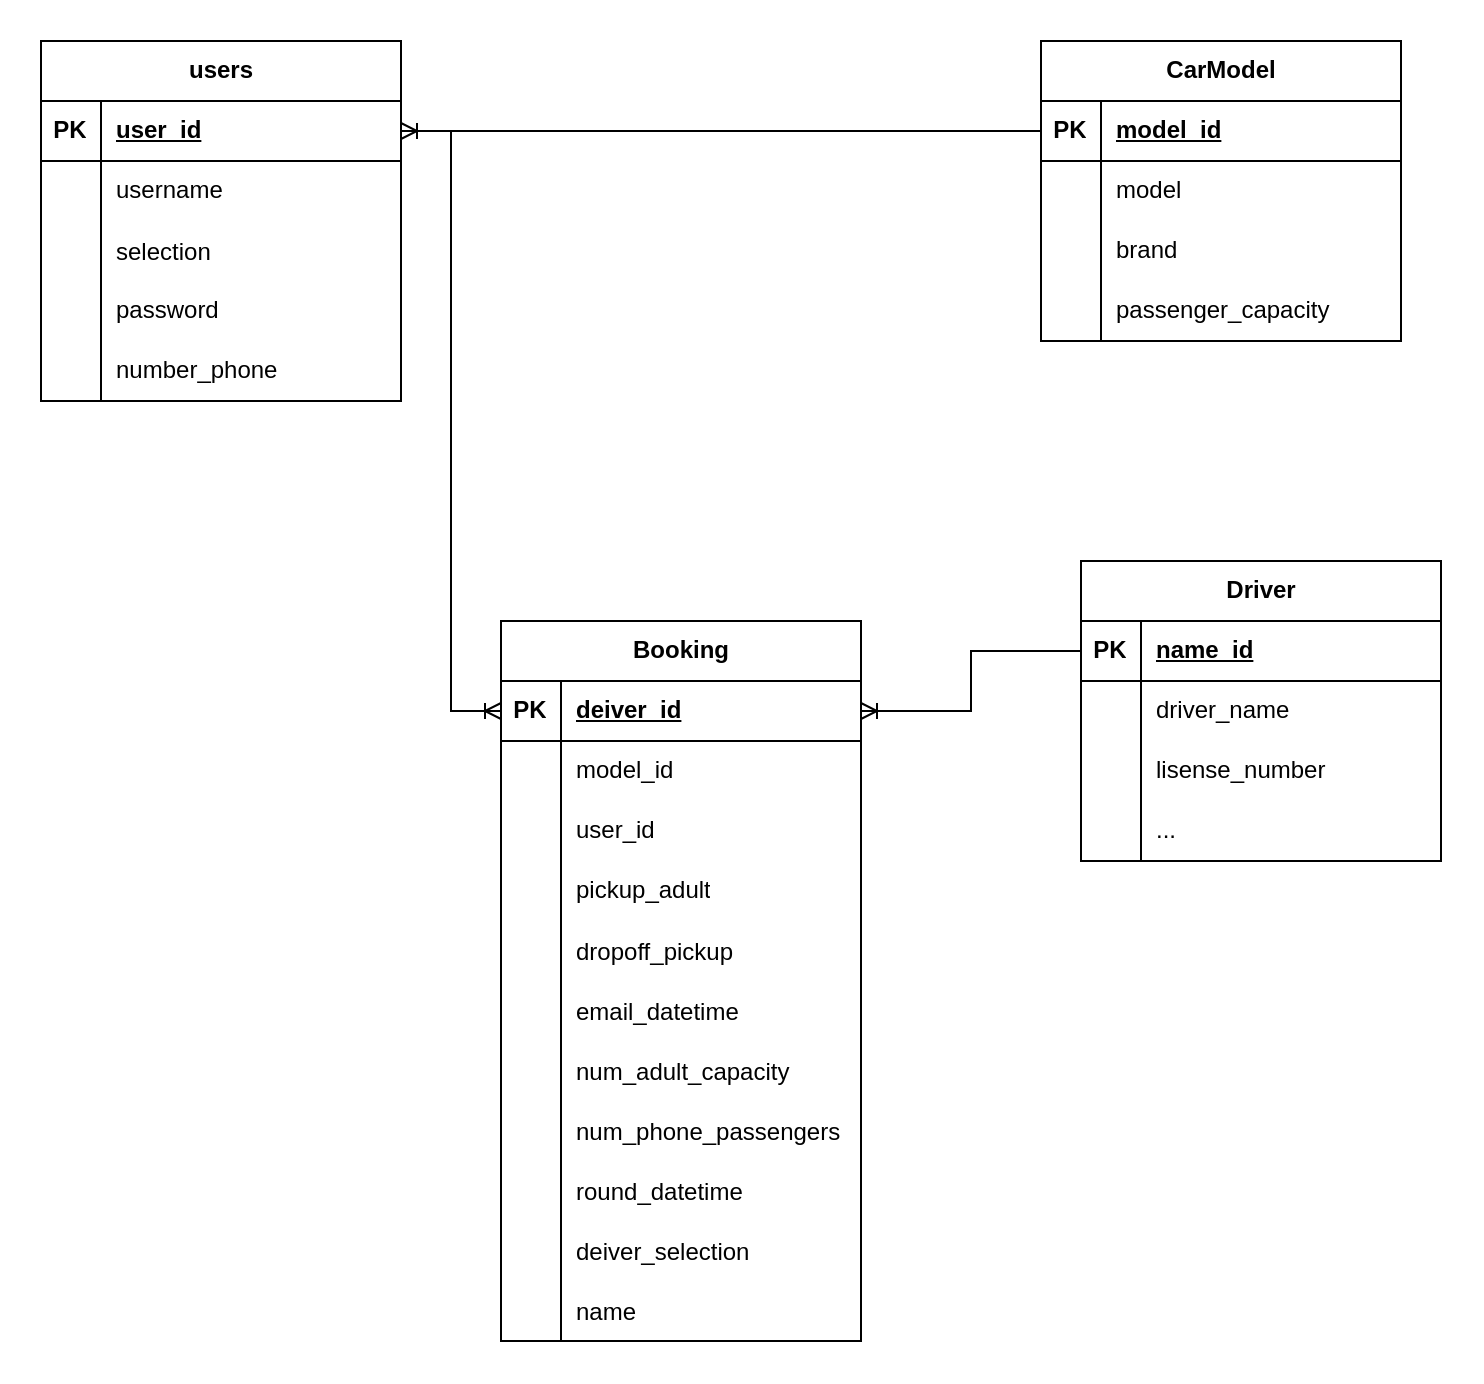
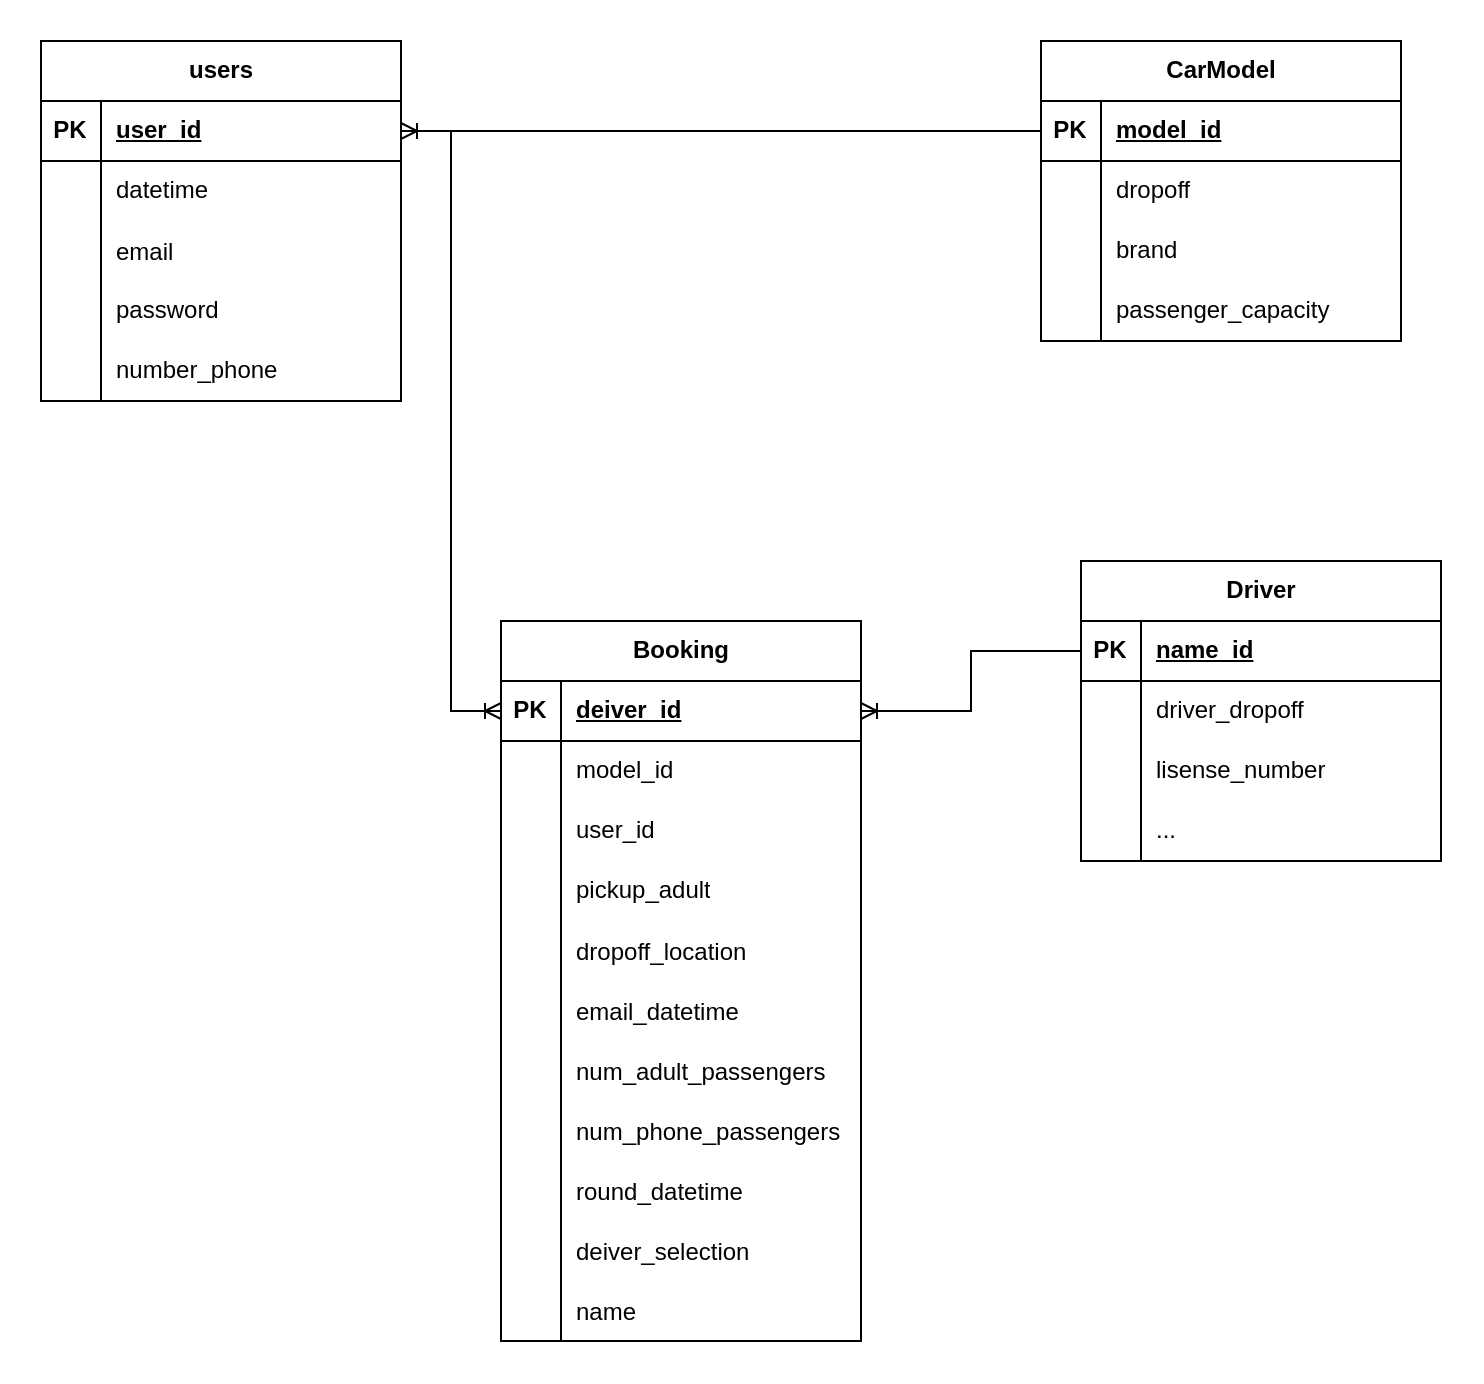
(171, 191) -> (168, 191)
(1147, 191) -> (1164, 191)
(170, 252) -> (143, 252)
(1228, 711) -> (1248, 711)
(667, 952) -> (677, 952)
(691, 1072) -> (707, 1072)
